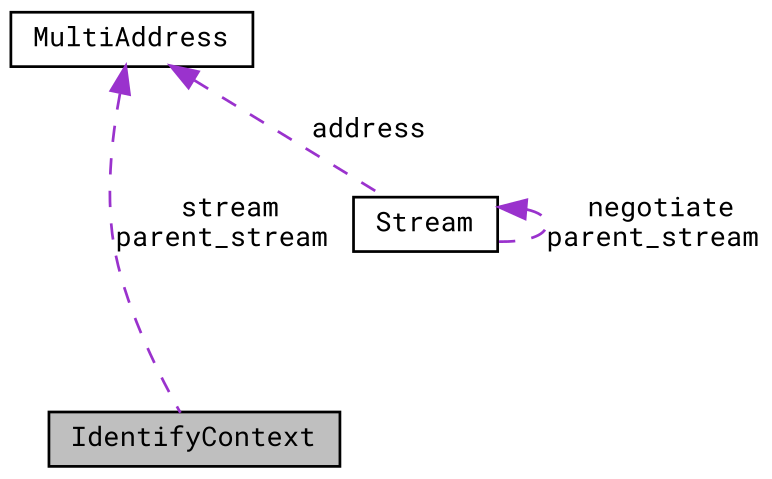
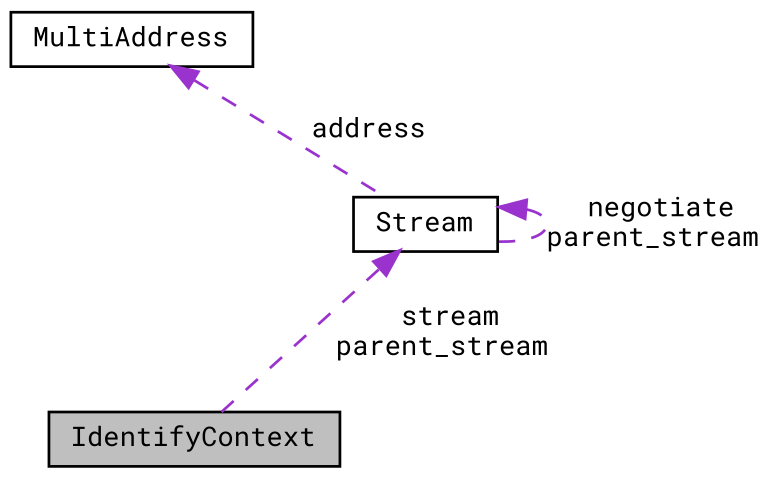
(117, 259) -> (299, 341)
